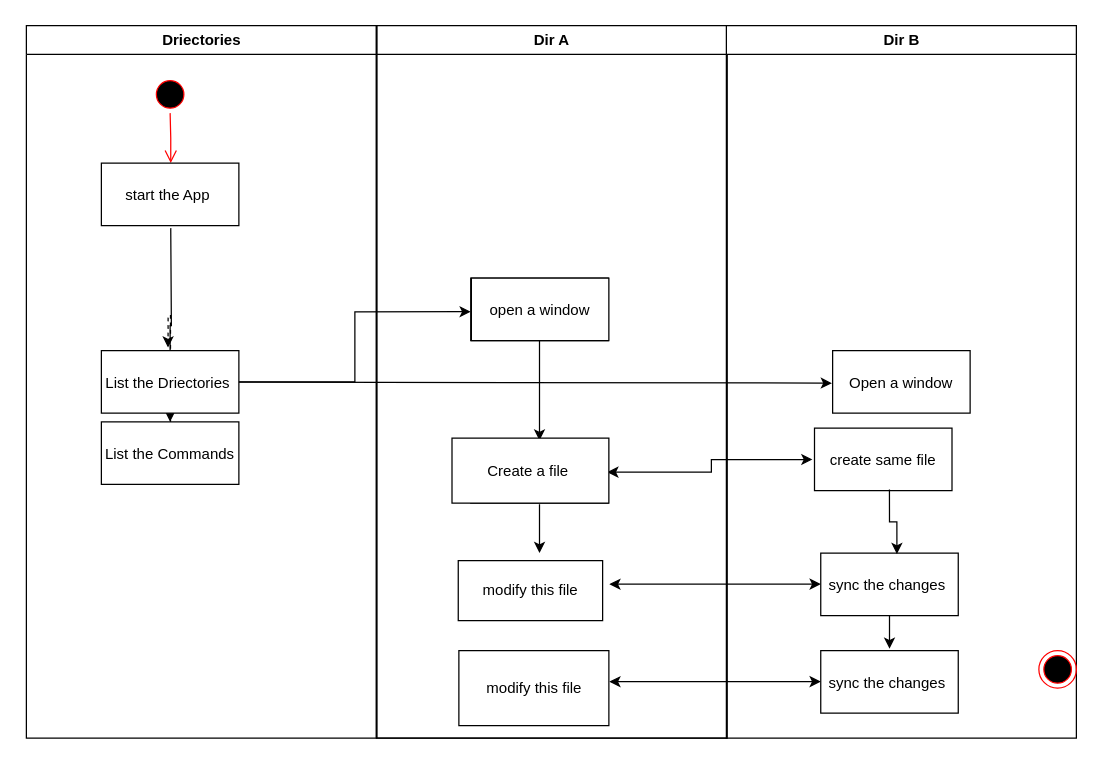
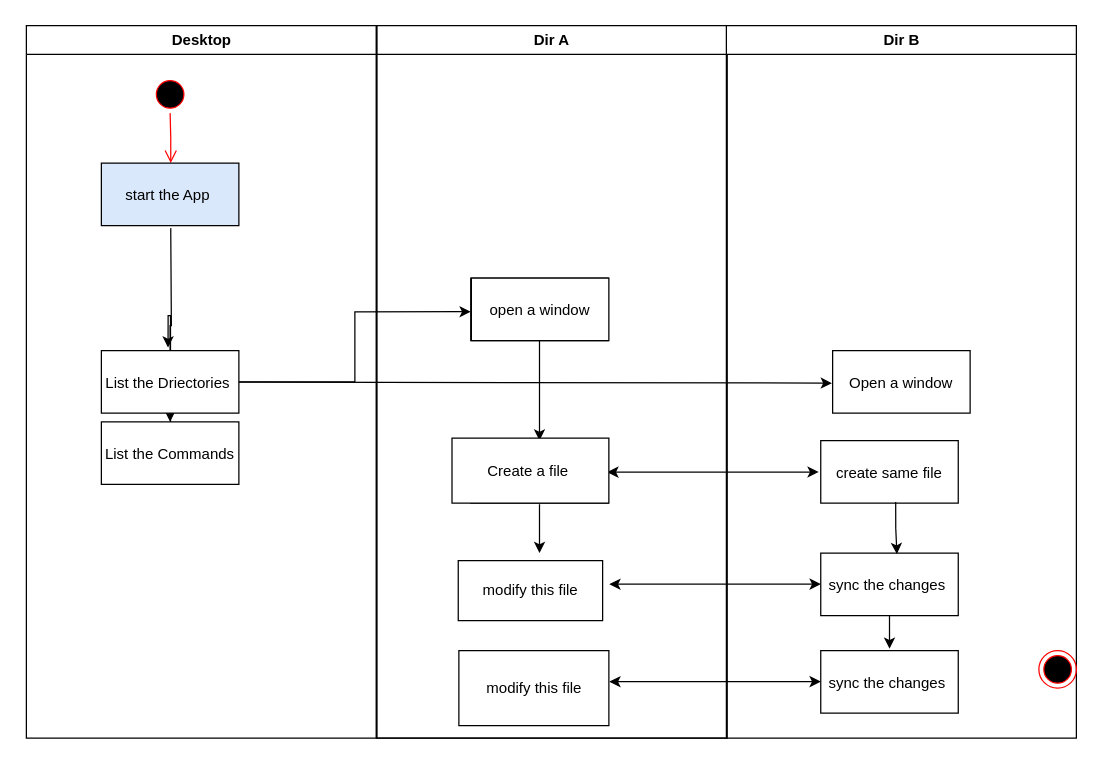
(202, 41) -> (202, 41)
(170, 194) -> (170, 194)
(168, 327) -> (168, 327)
(883, 459) -> (889, 472)
